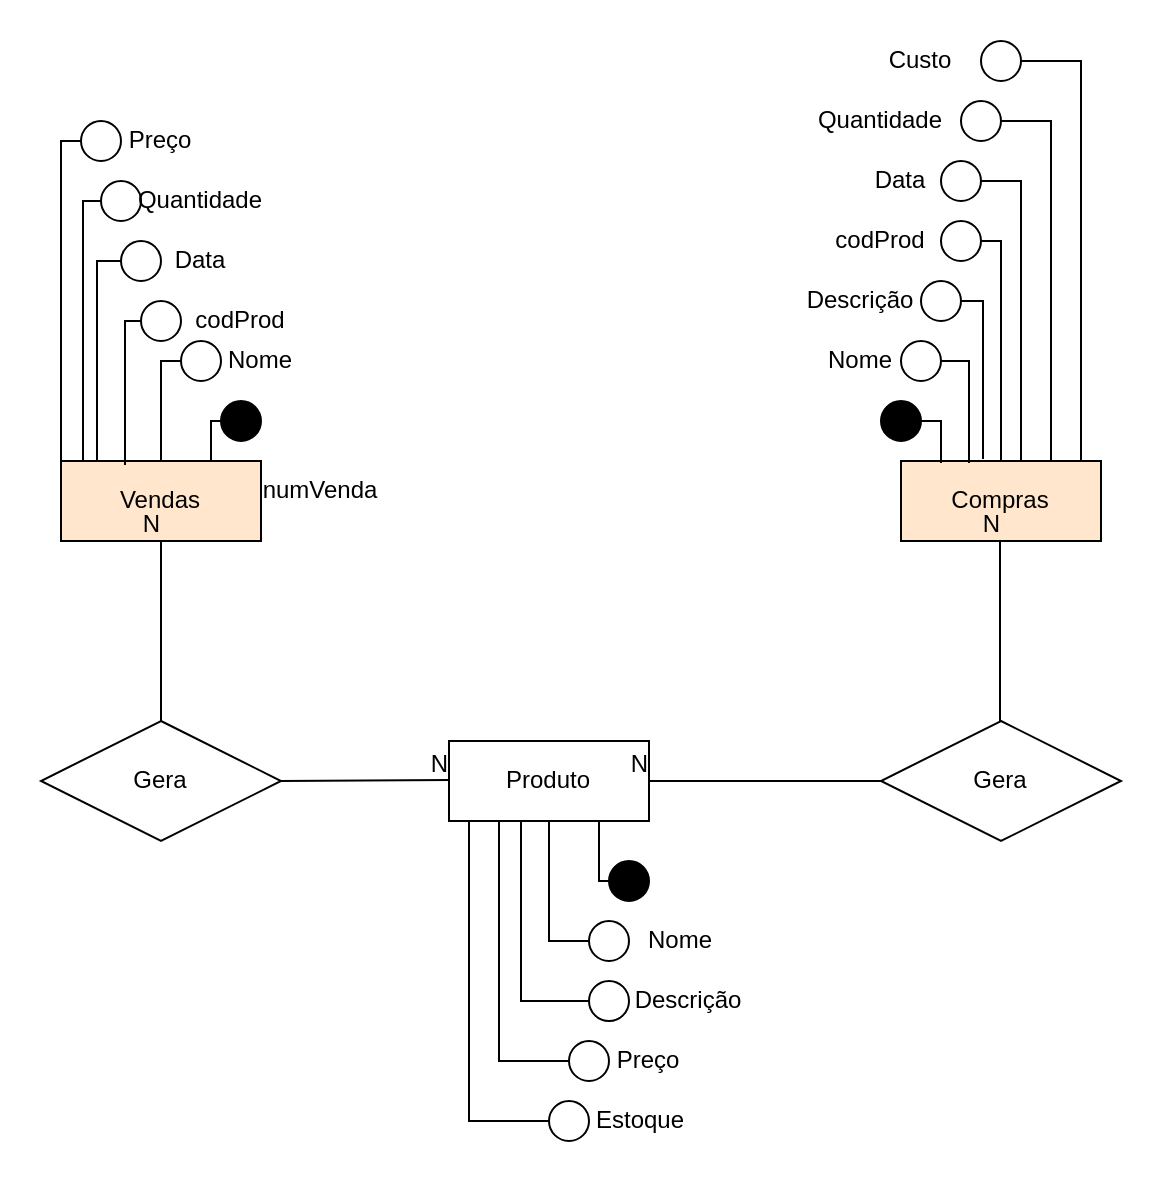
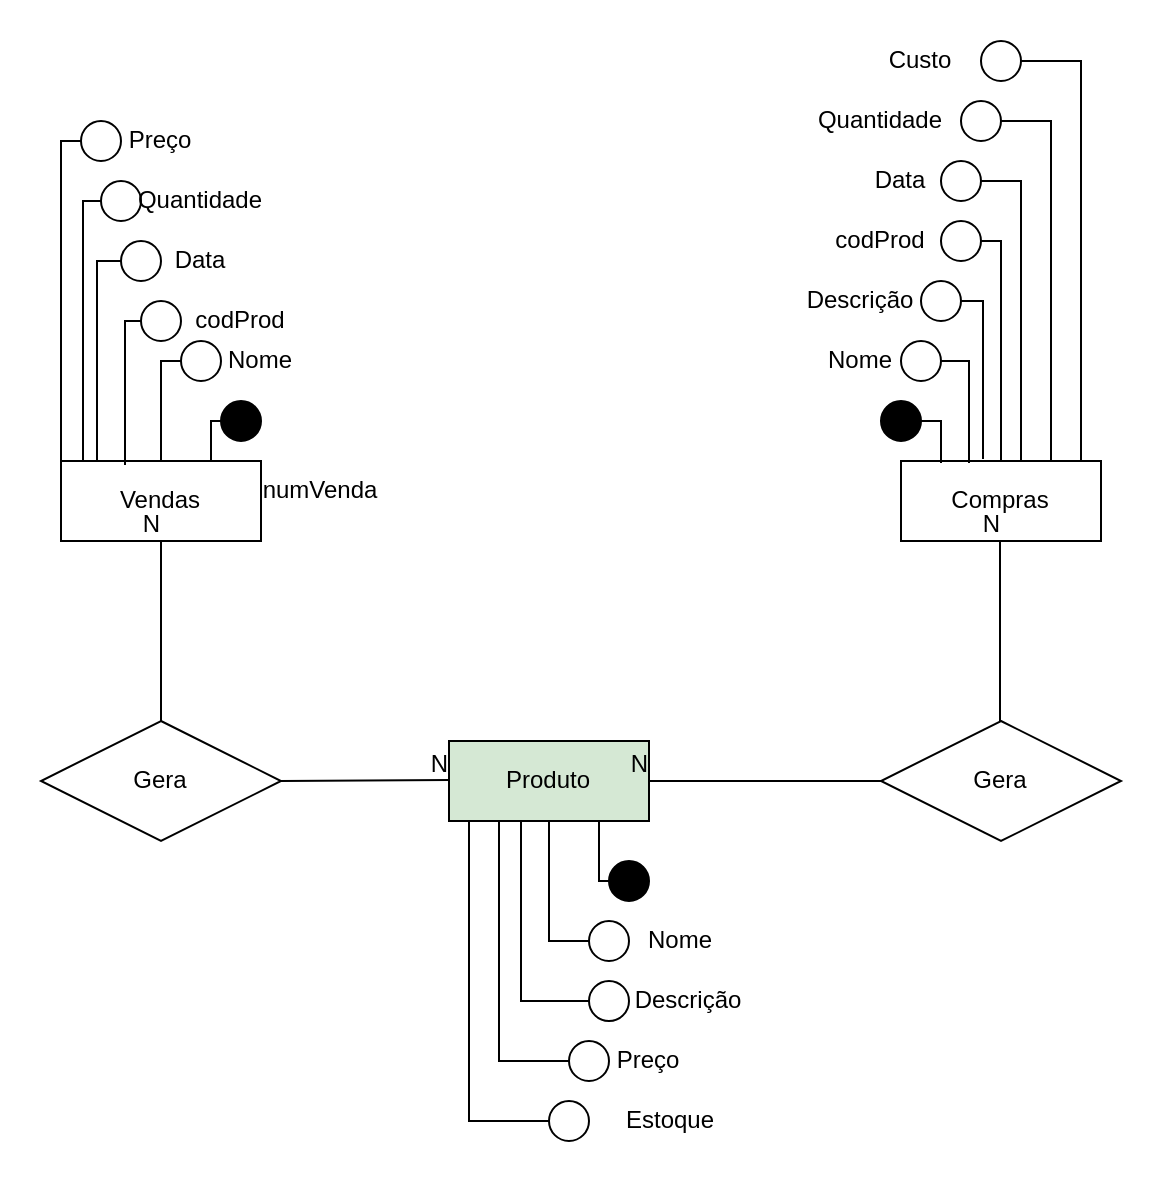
(161, 501) -> (161, 501)
(1001, 501) -> (1001, 501)
(549, 781) -> (549, 781)
(641, 1121) -> (671, 1121)
